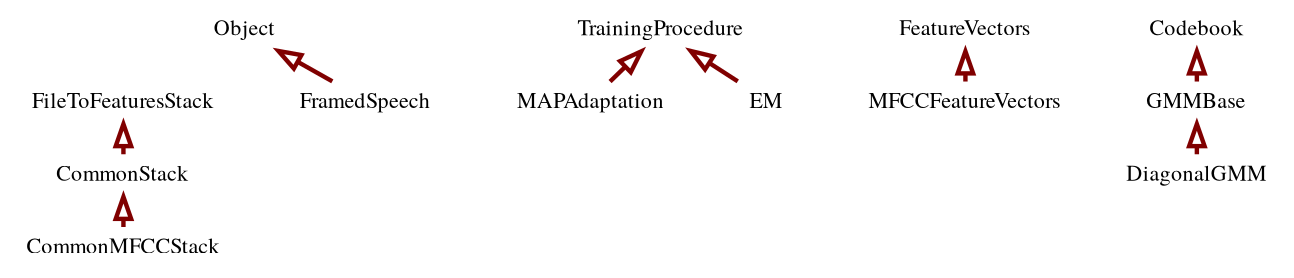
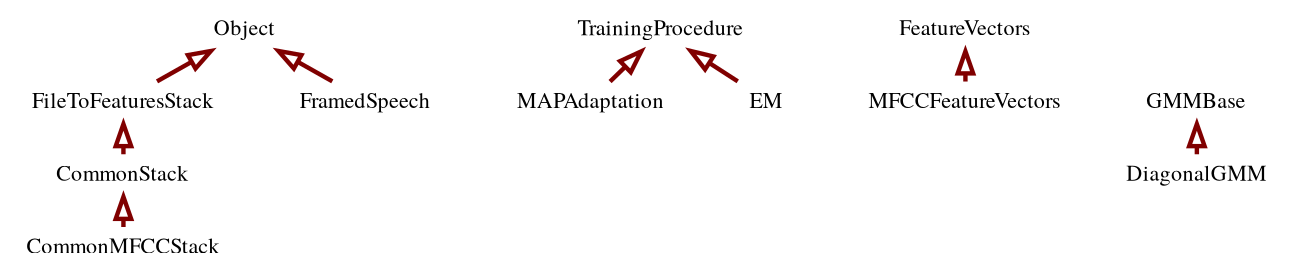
(1197, 30) -> none
none -> (174, 72)
